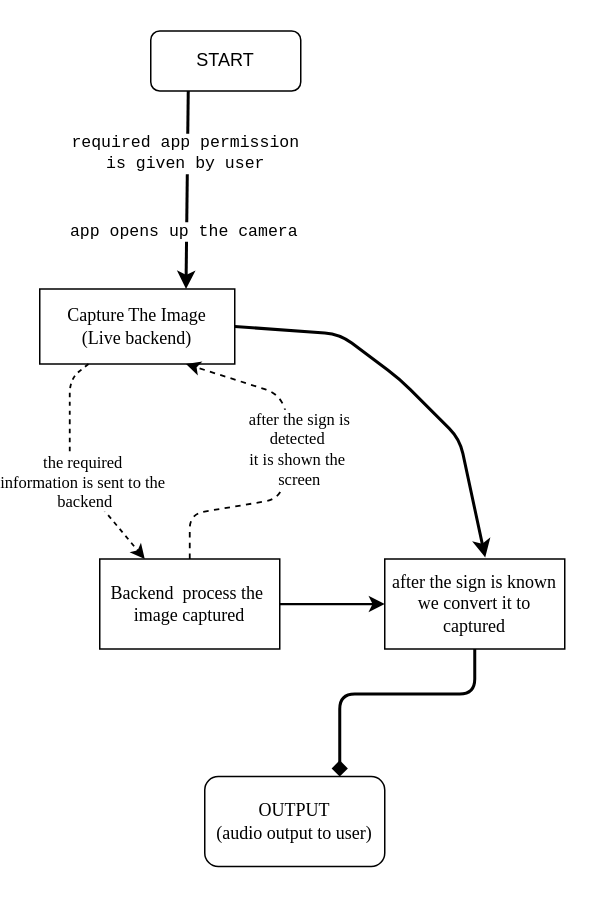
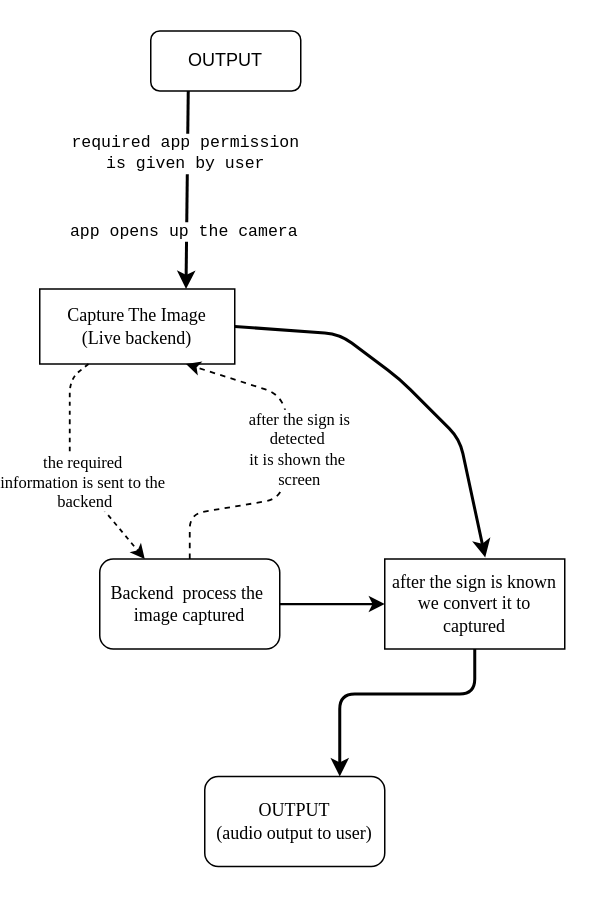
(226, 61) -> (226, 61)
(190, 604) -> (190, 604)
(340, 760) -> (340, 761)
